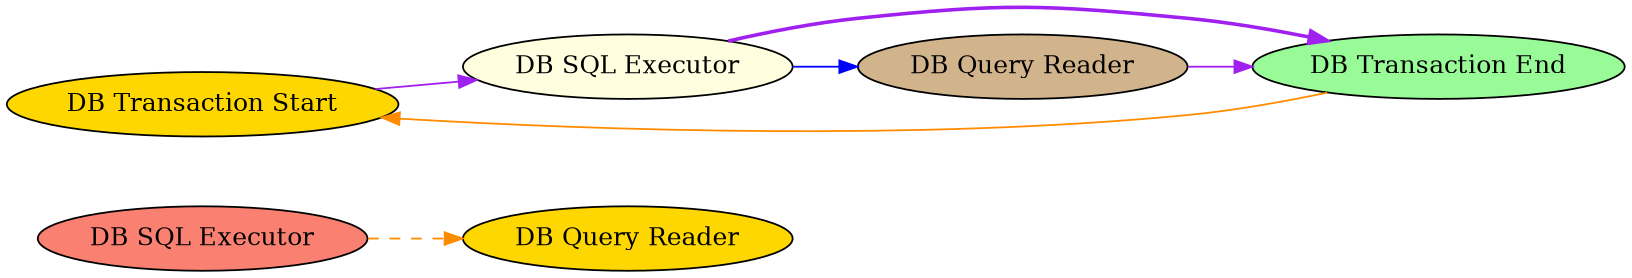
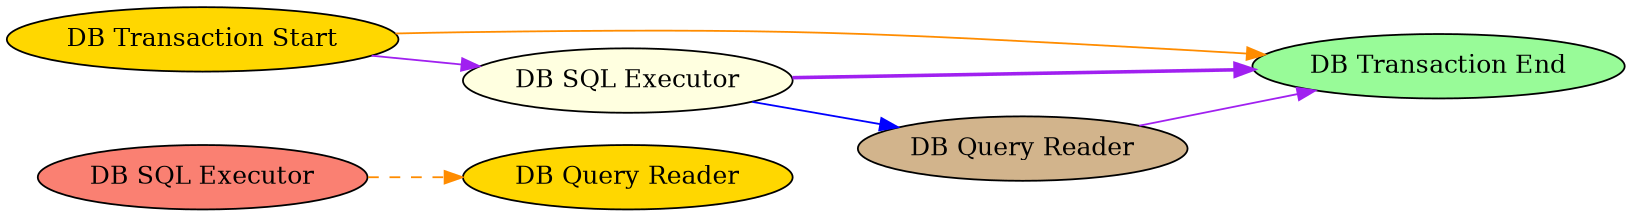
(865, 131) -> (821, 33)
